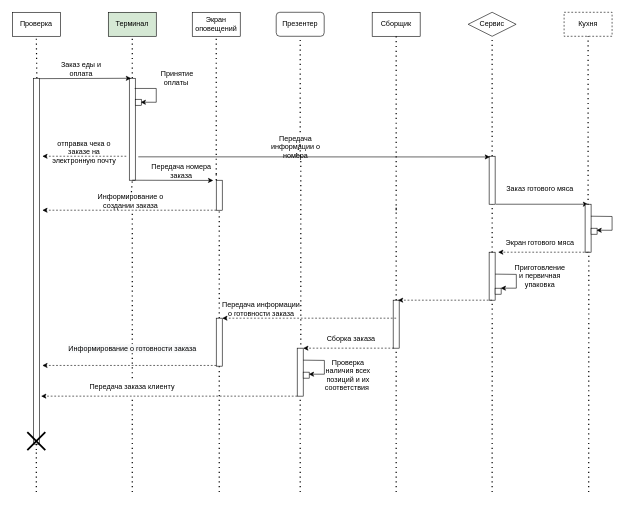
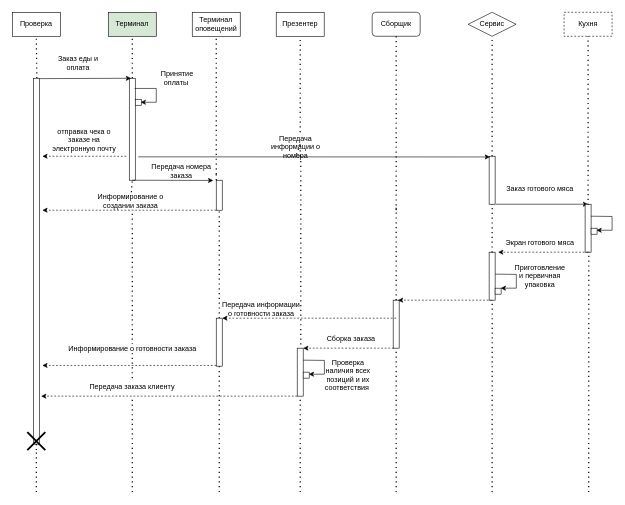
(216, 24) -> (216, 24)
(300, 24) -> (300, 24)
(396, 24) -> (396, 24)
(81, 69) -> (78, 63)
(84, 152) -> (84, 140)
